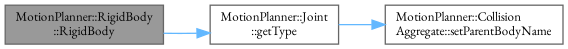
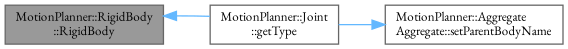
(474, 25) -> (474, 25)
(180, 33) -> (193, 16)
